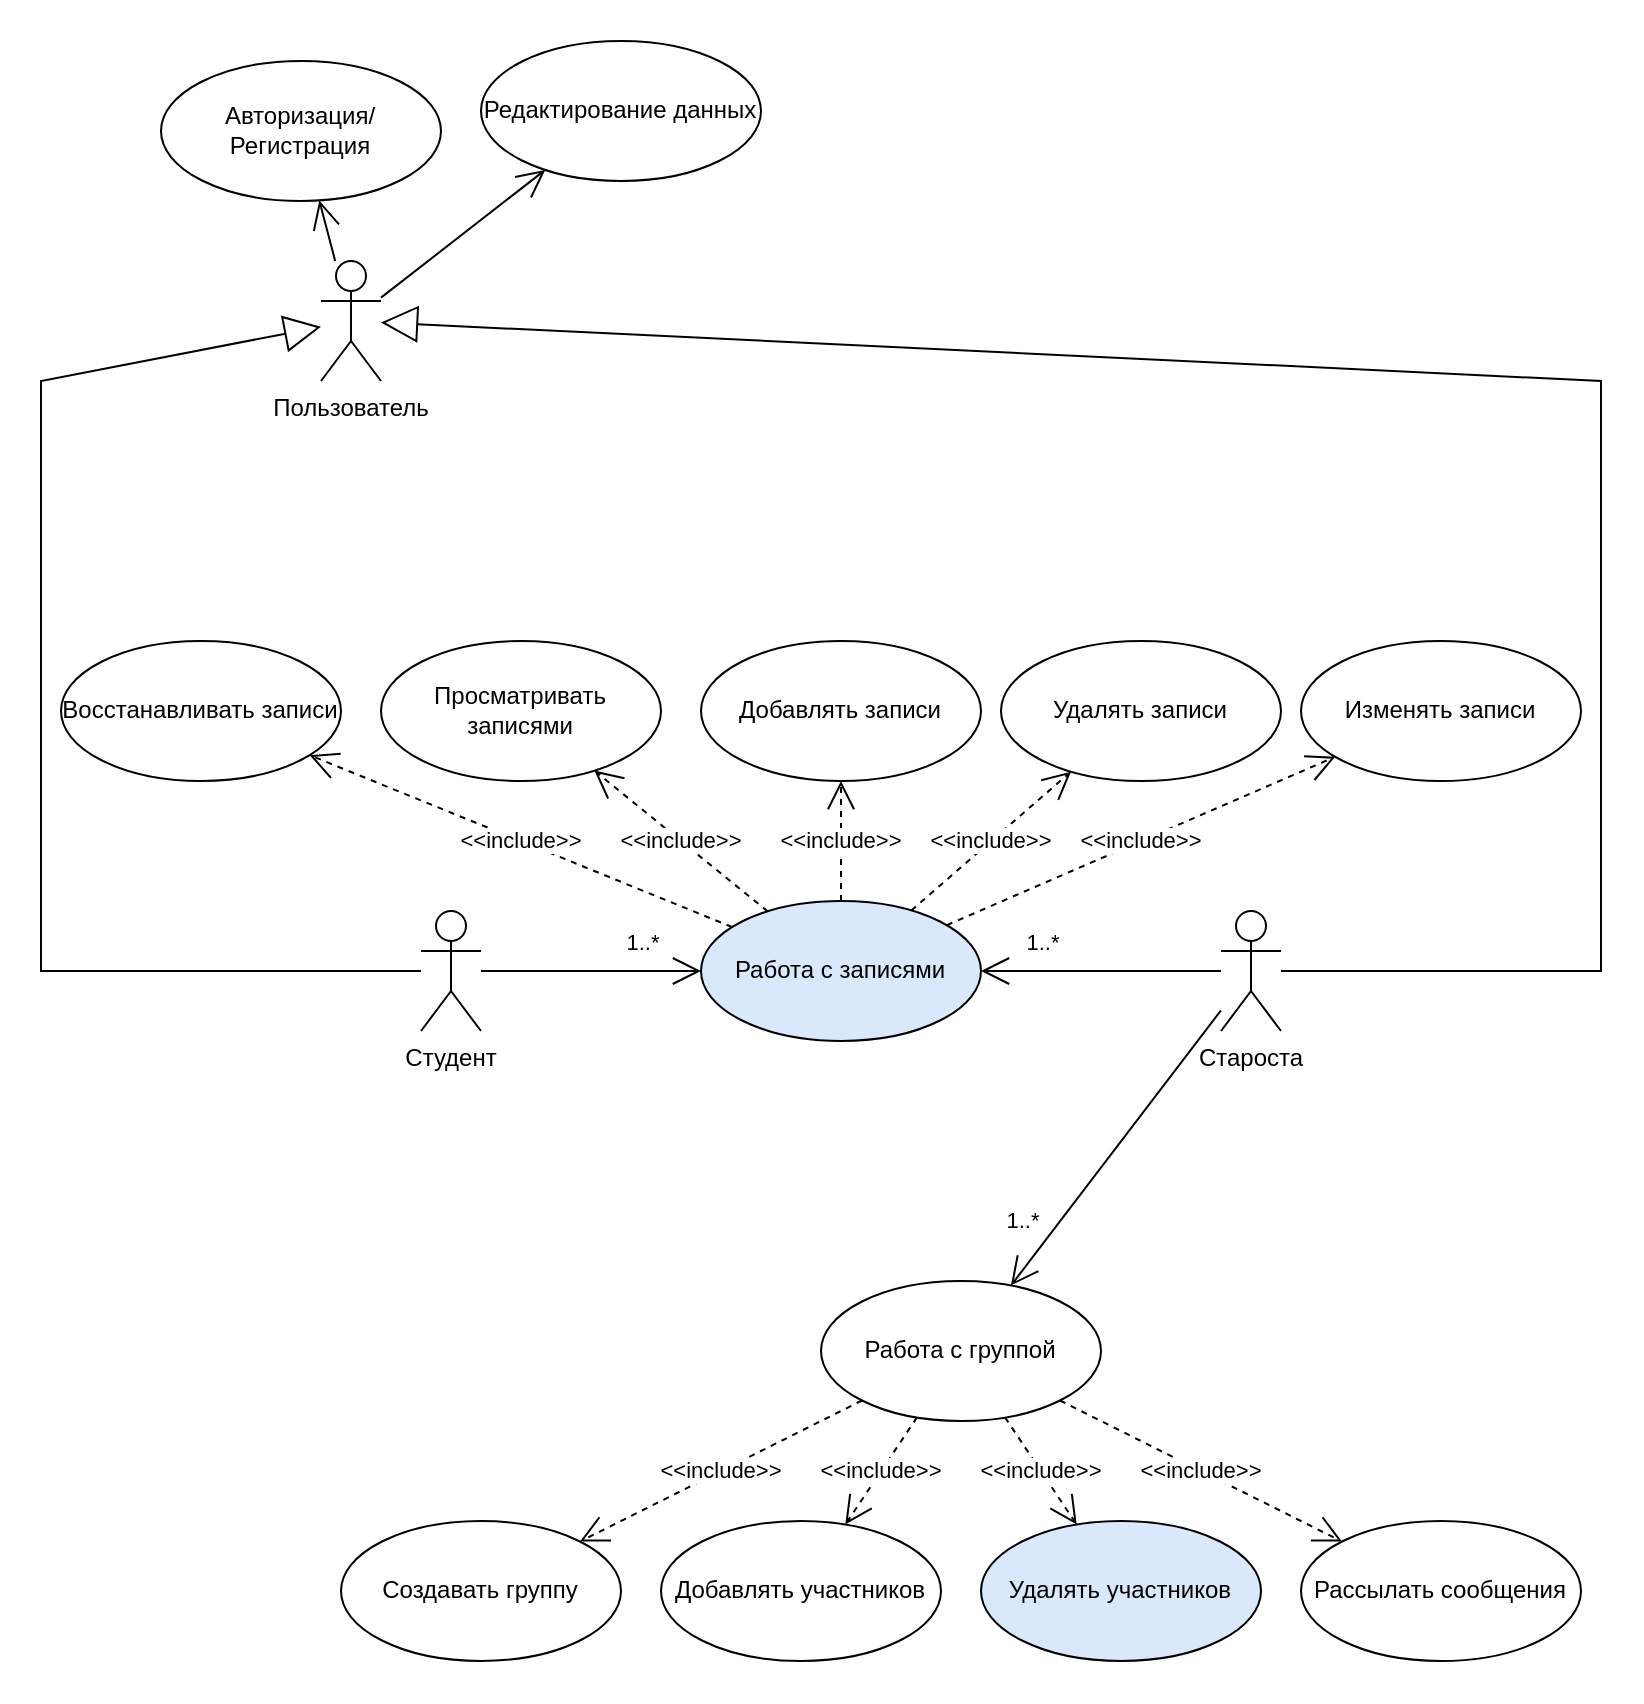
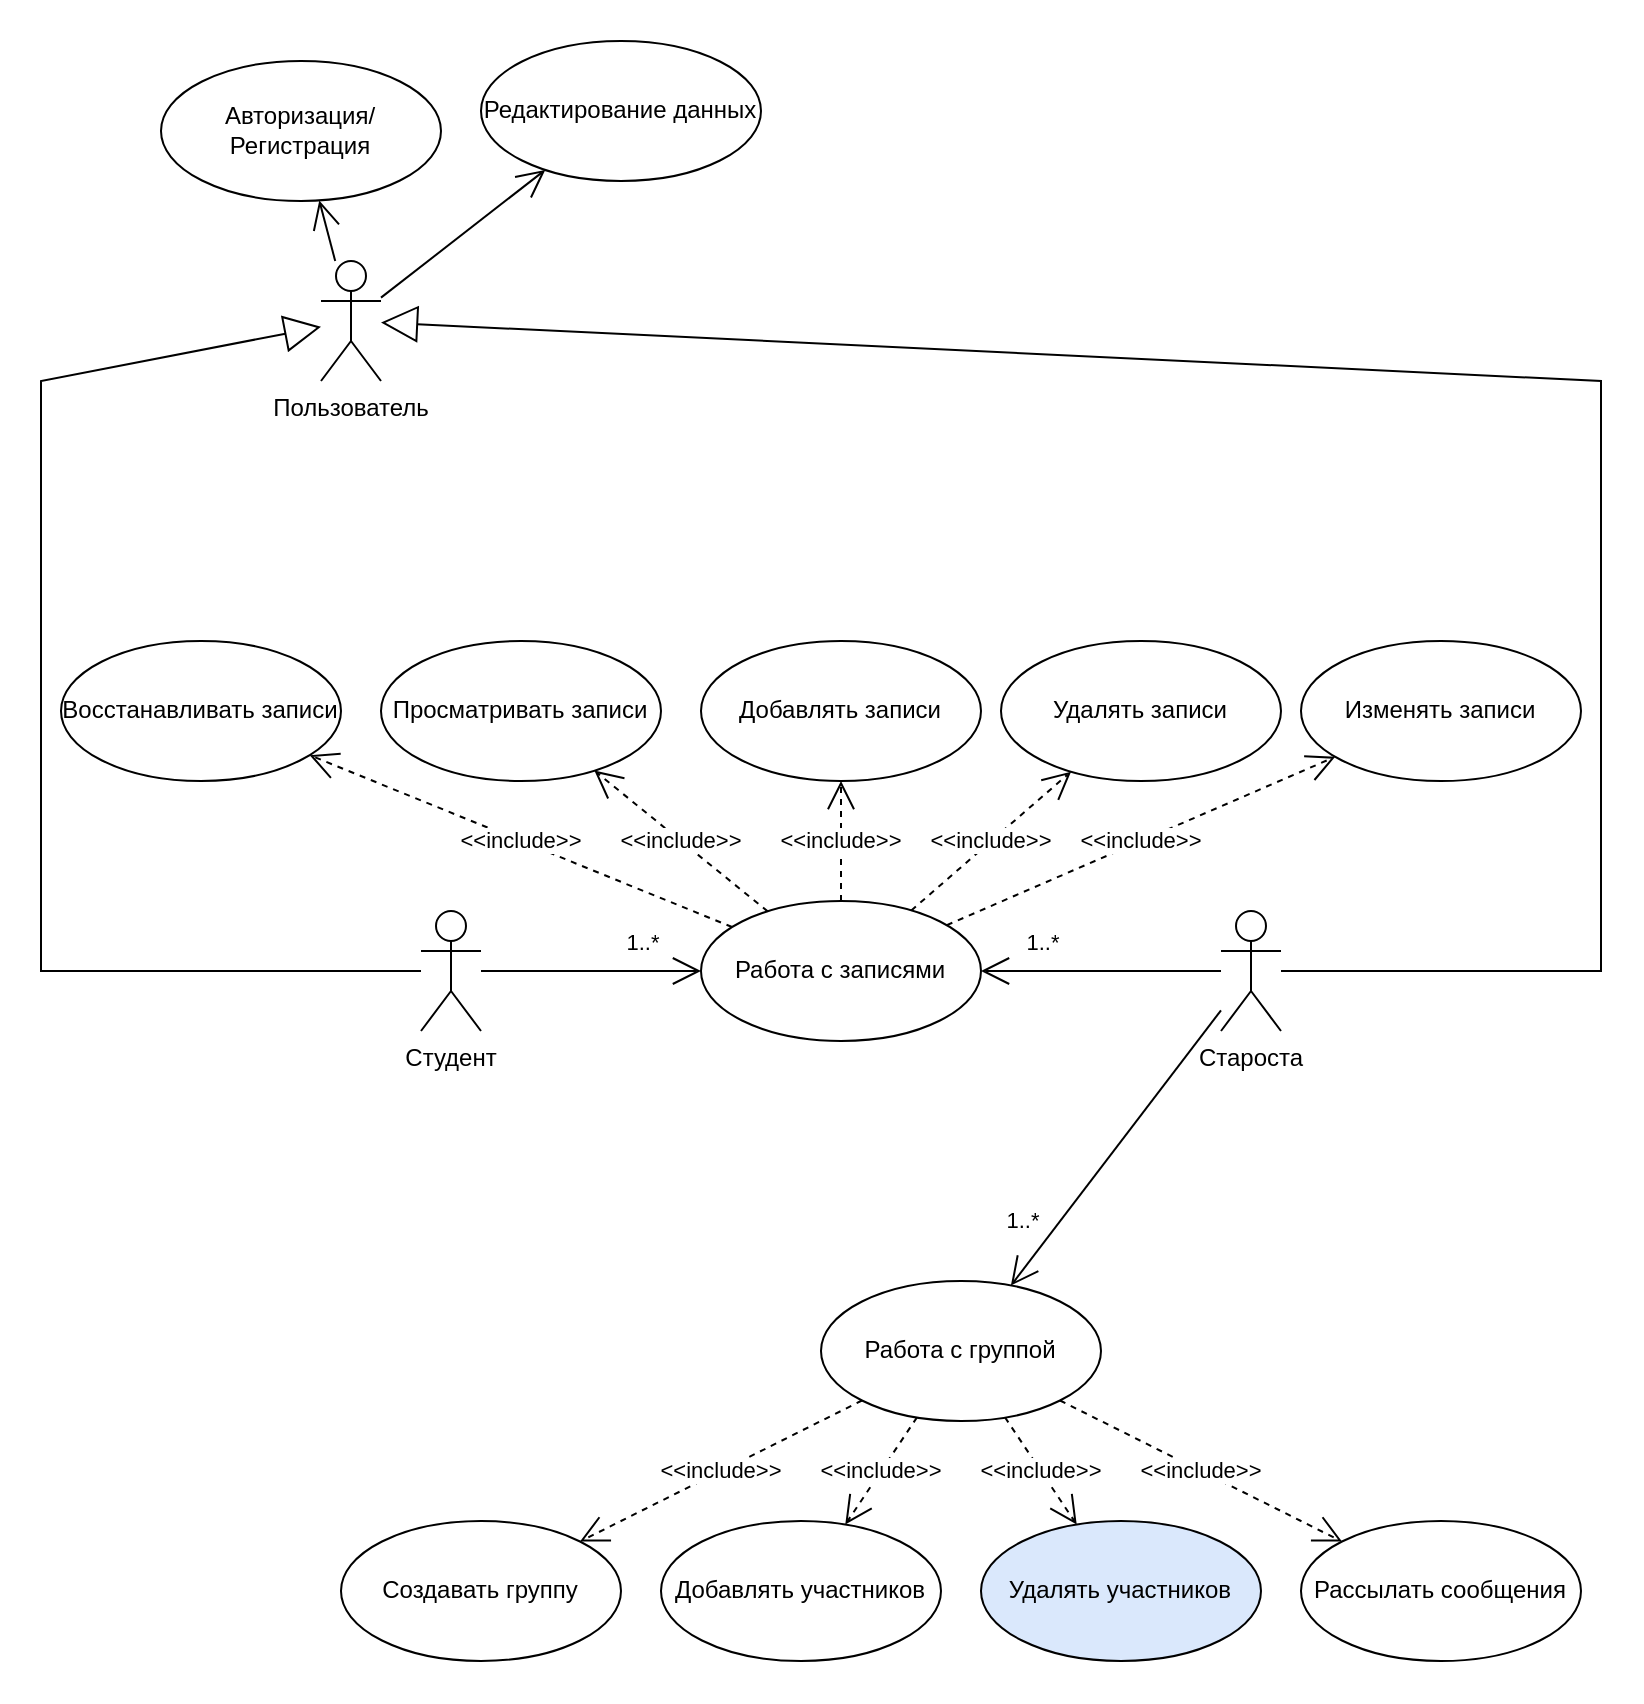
(521, 711) -> (521, 711)
(841, 971) -> (841, 971)
